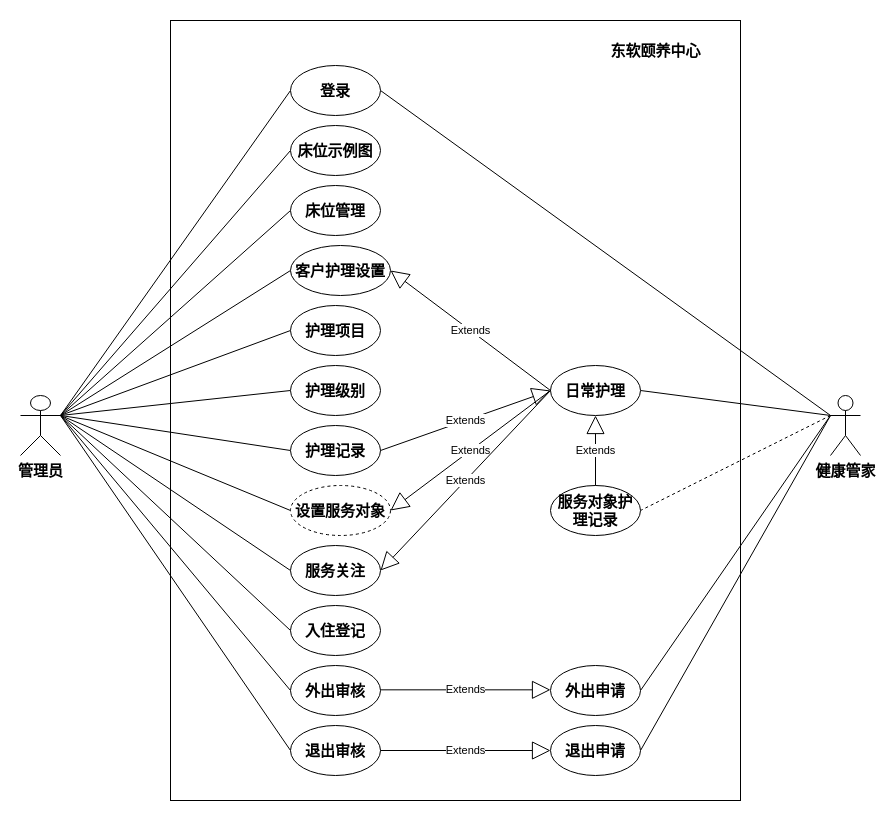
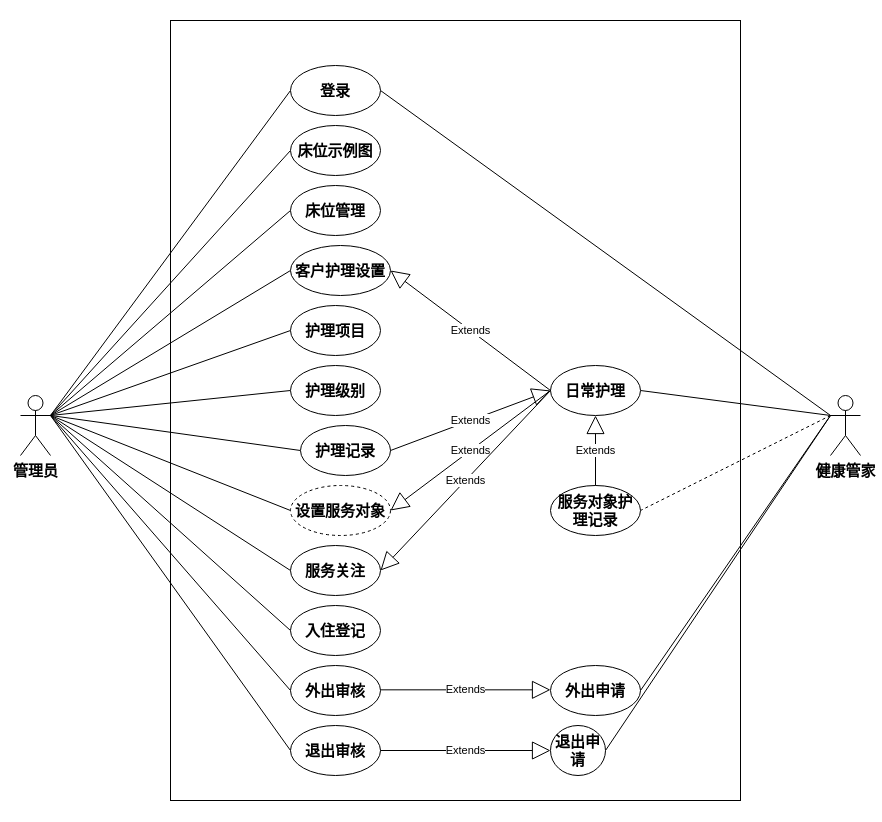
(656, 51) -> none
(41, 426) -> (36, 426)
(336, 451) -> (346, 451)
(596, 751) -> (578, 751)
